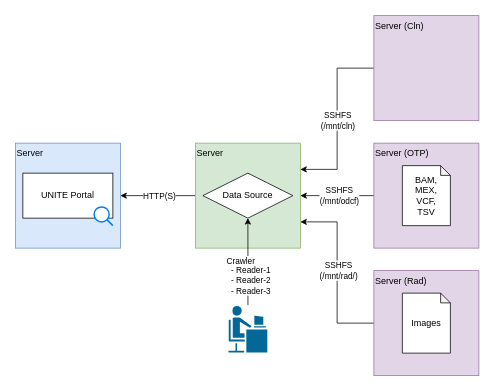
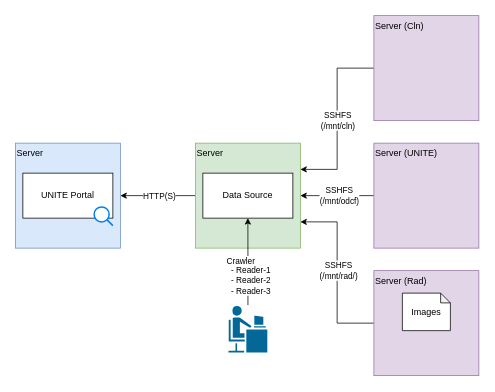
(404, 154) -> (409, 154)
(248, 195) -> (248, 195)
(426, 195) -> none
(426, 323) -> (426, 312)
